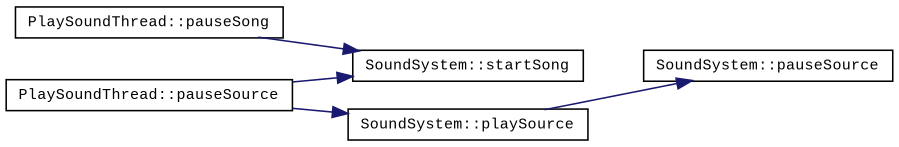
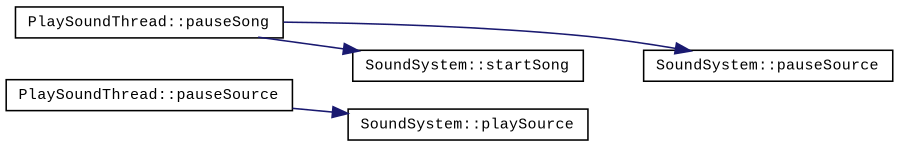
(315, 80) -> none
(611, 97) -> (480, 28)
